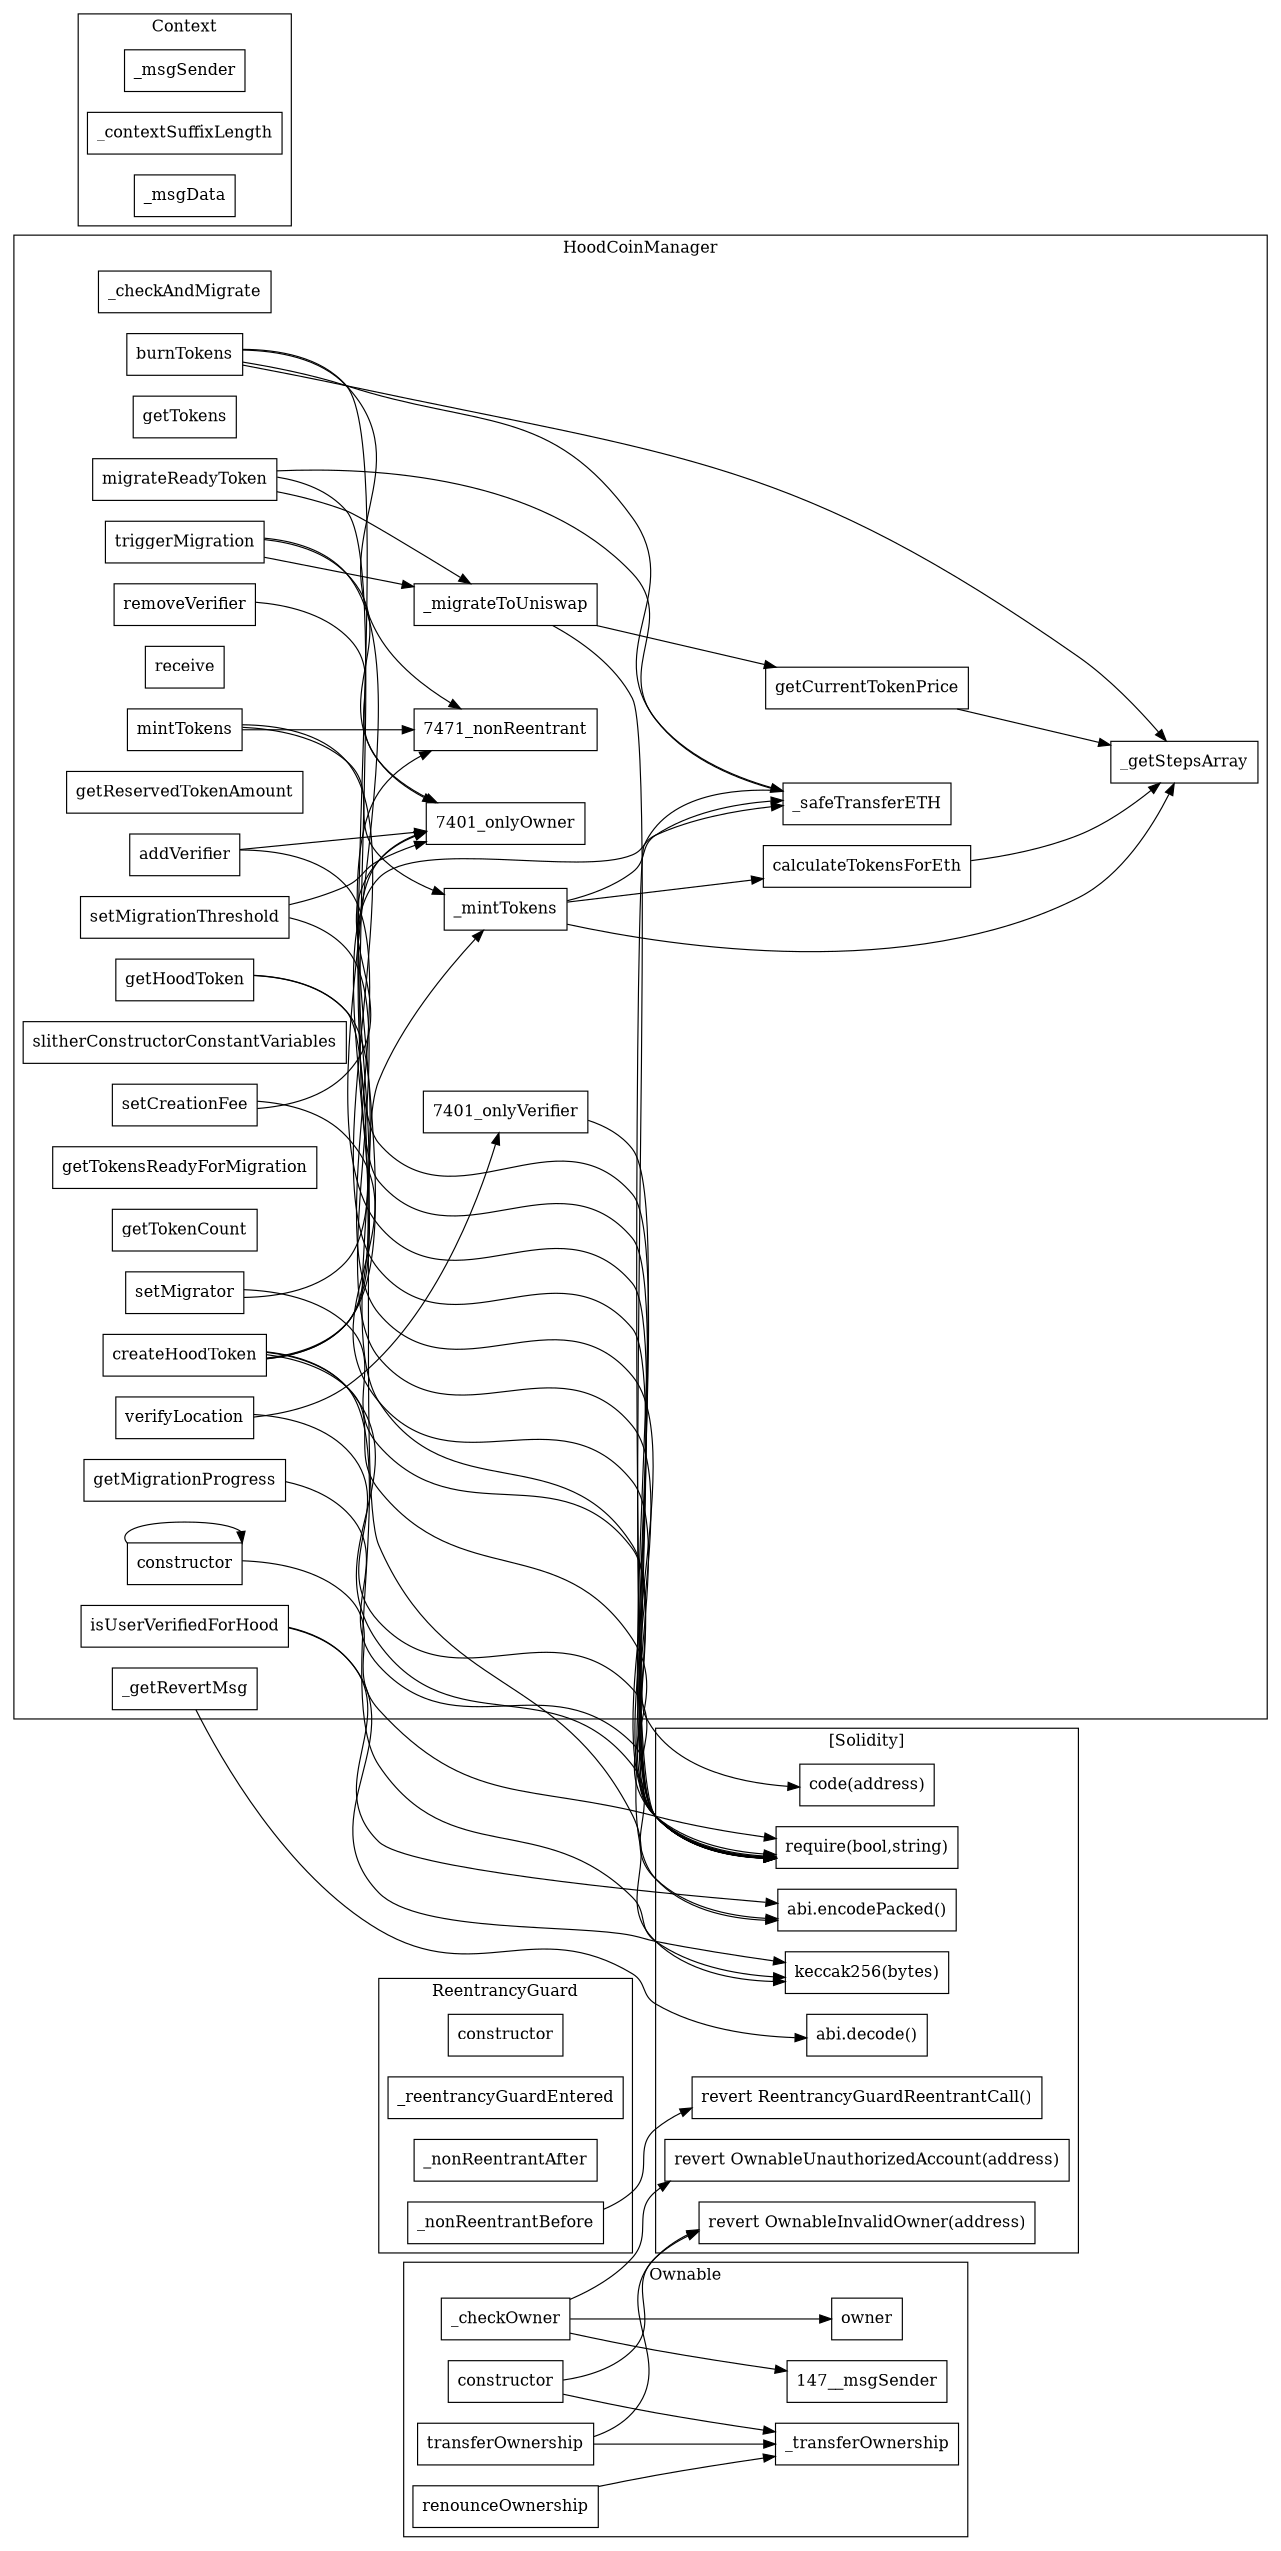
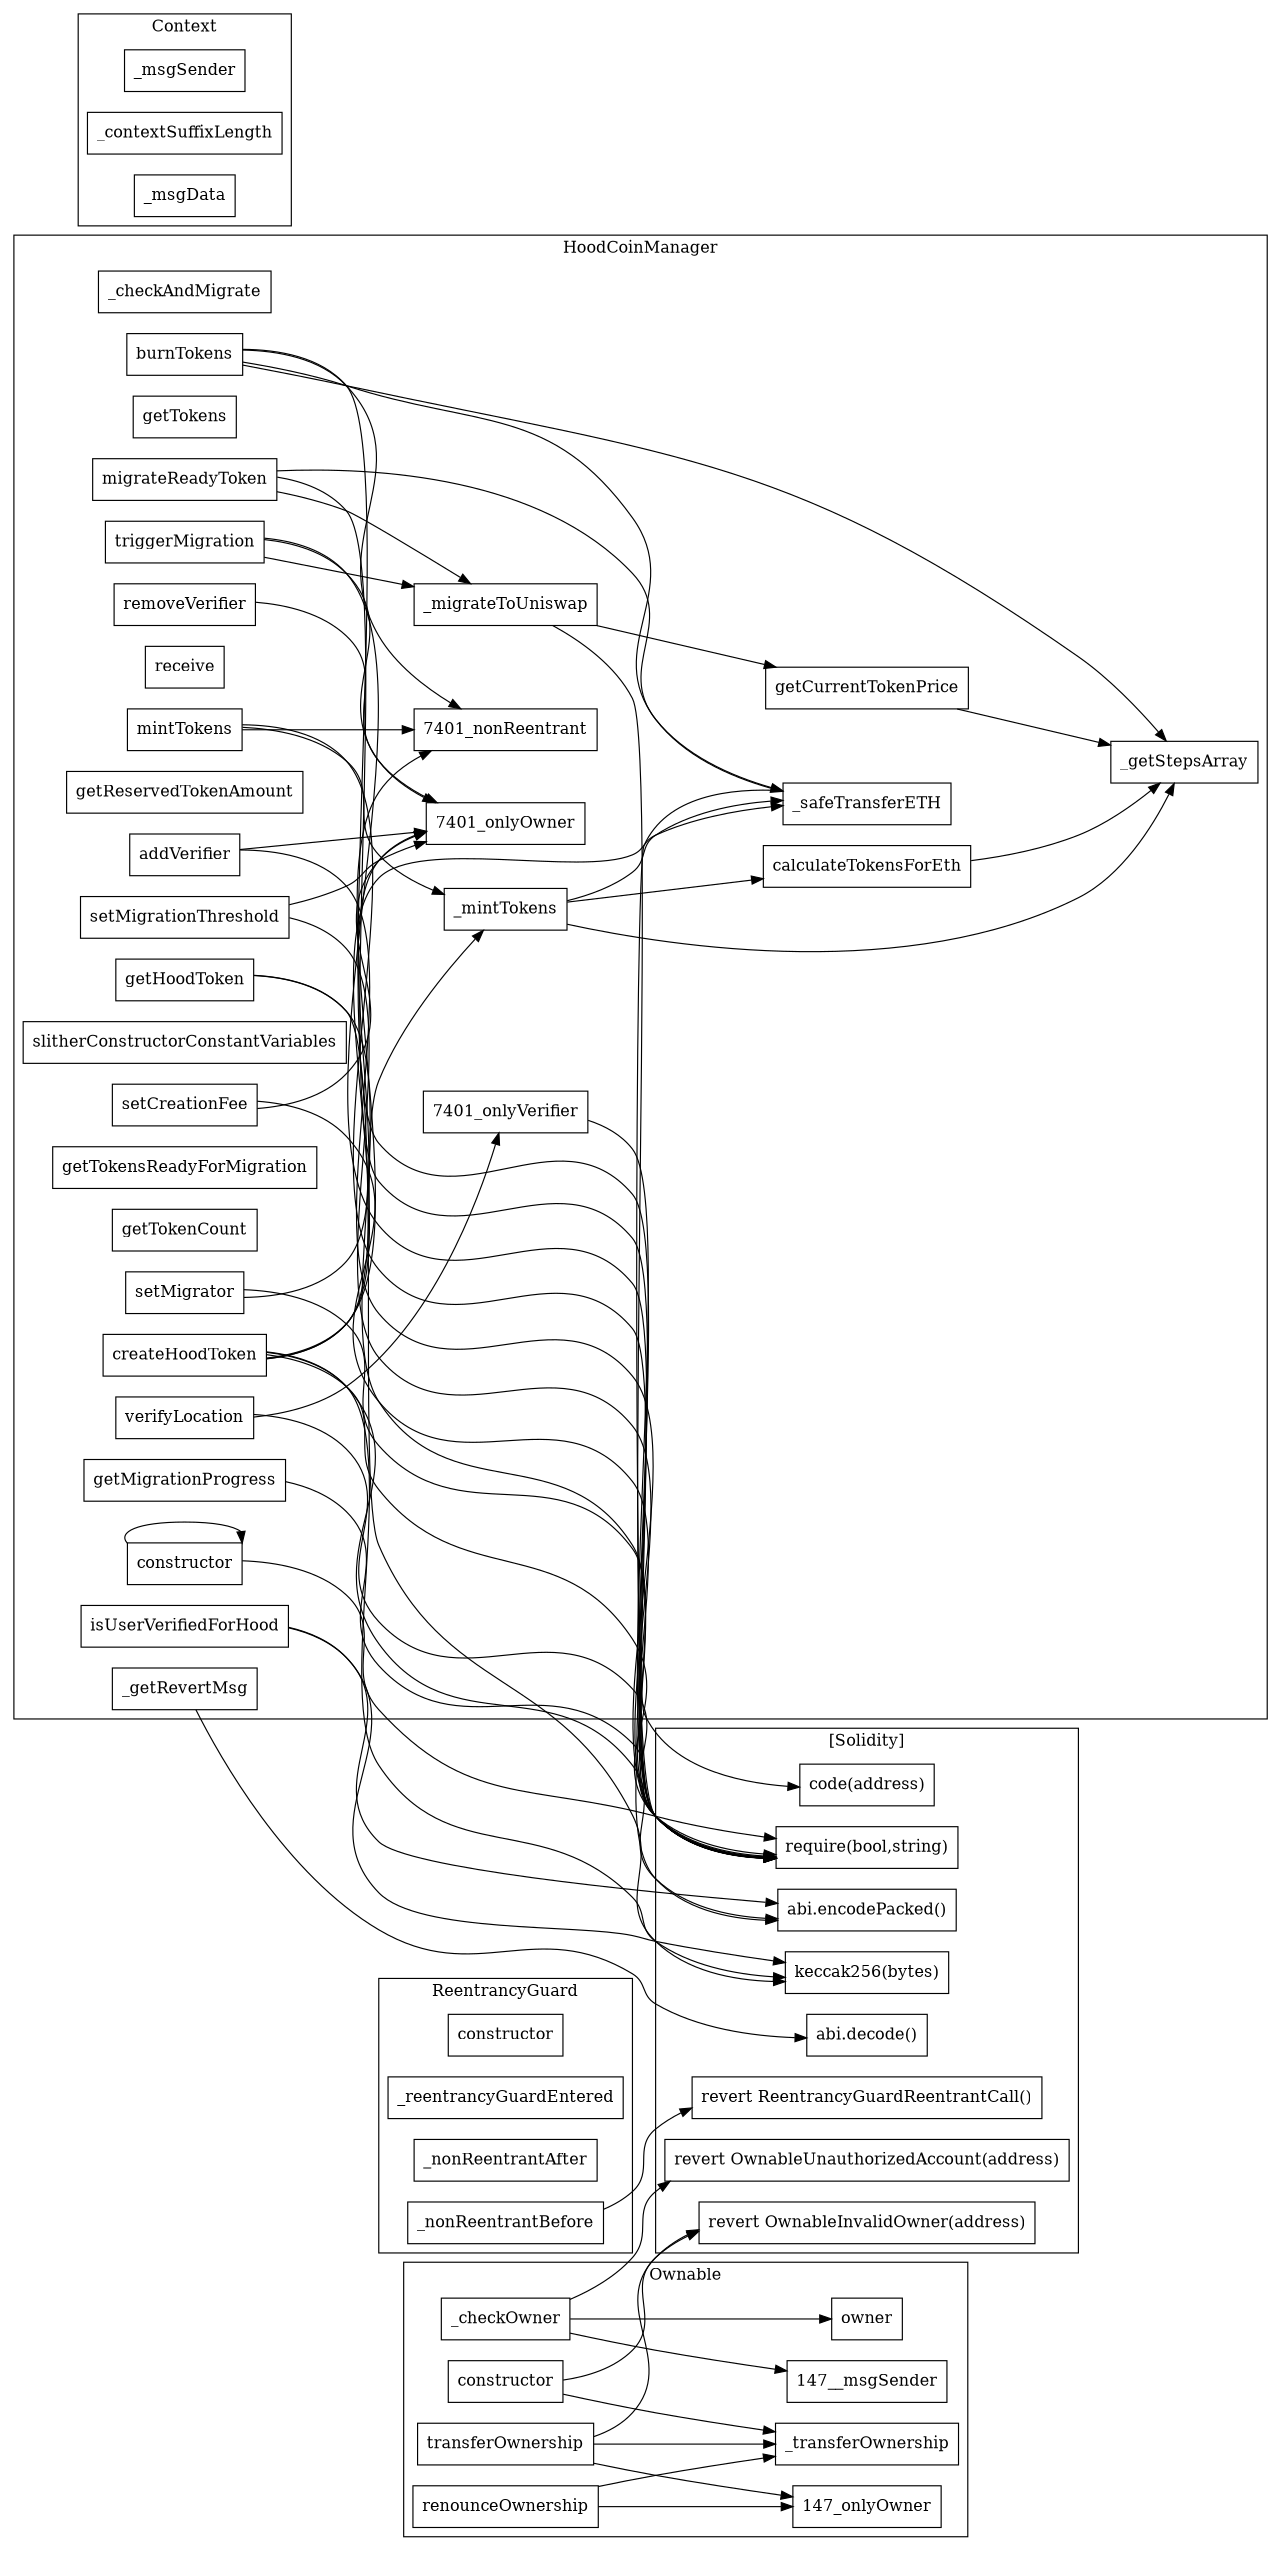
(506, 730) -> (506, 730)
none -> (867, 2507)
